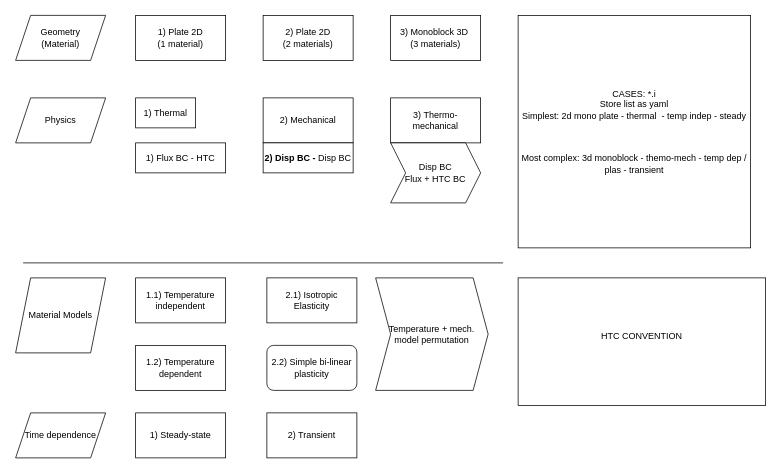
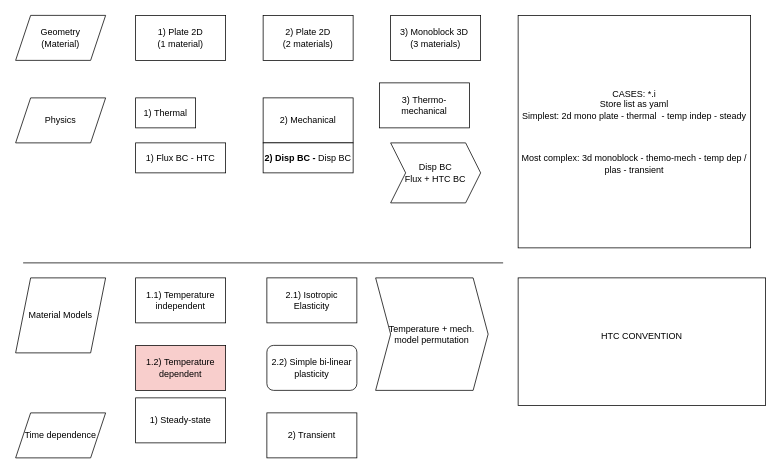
(435, 120) -> (424, 105)
(180, 368) -> (180, 368)
(180, 435) -> (180, 420)
